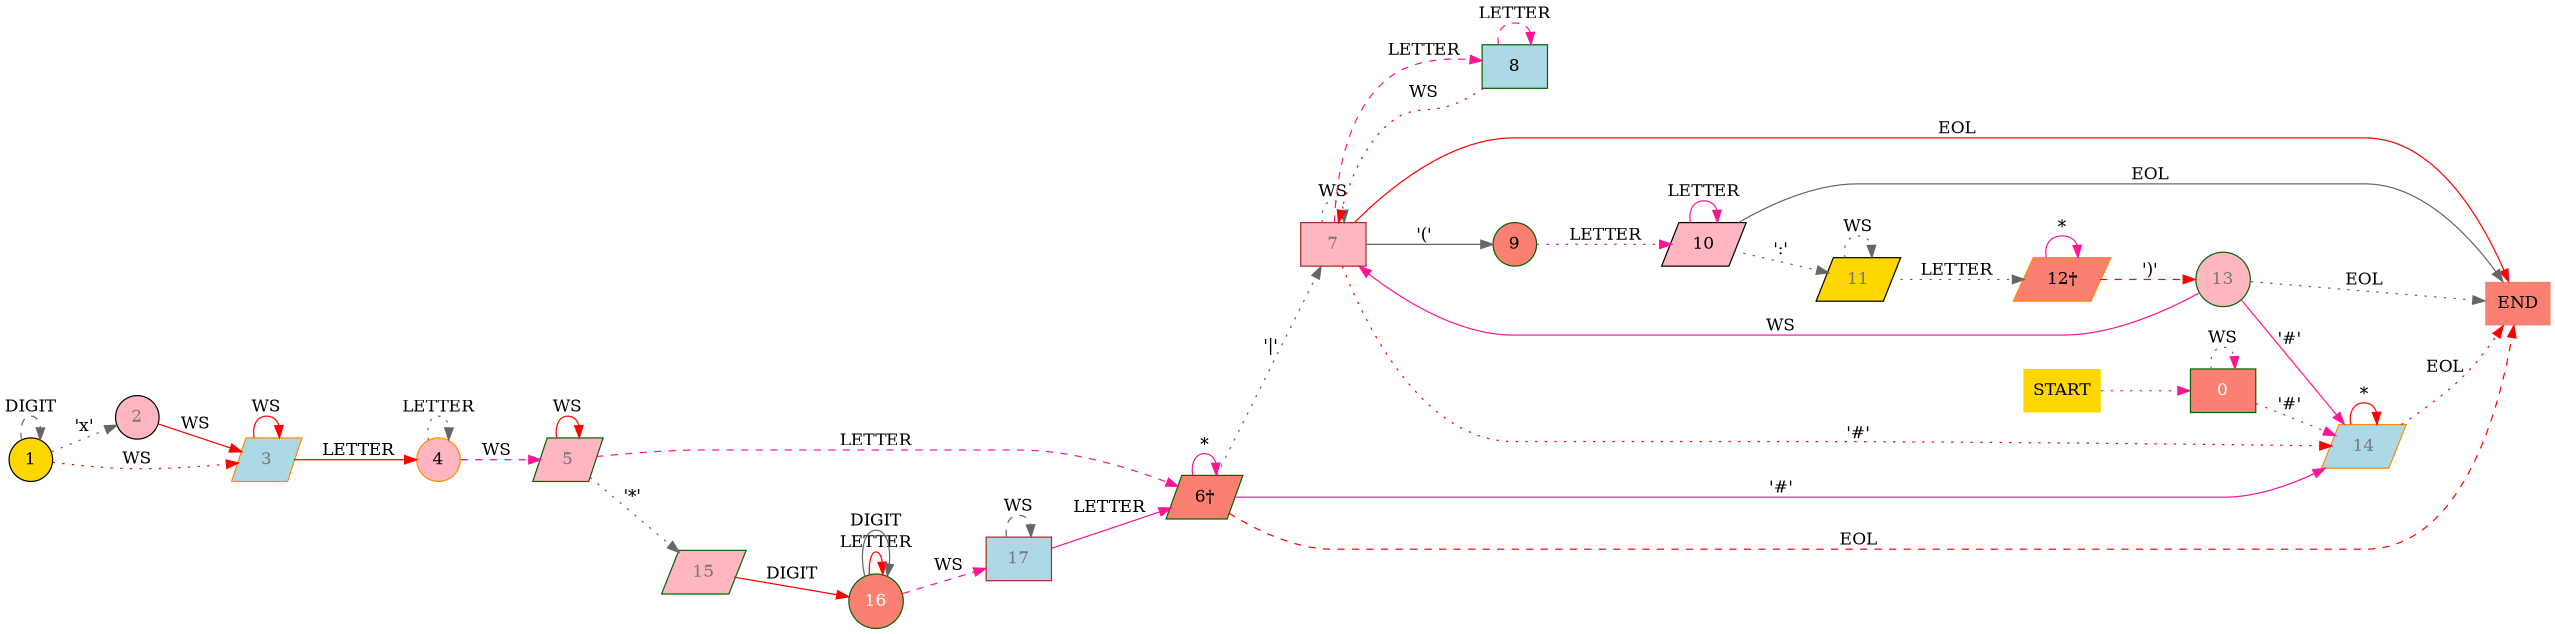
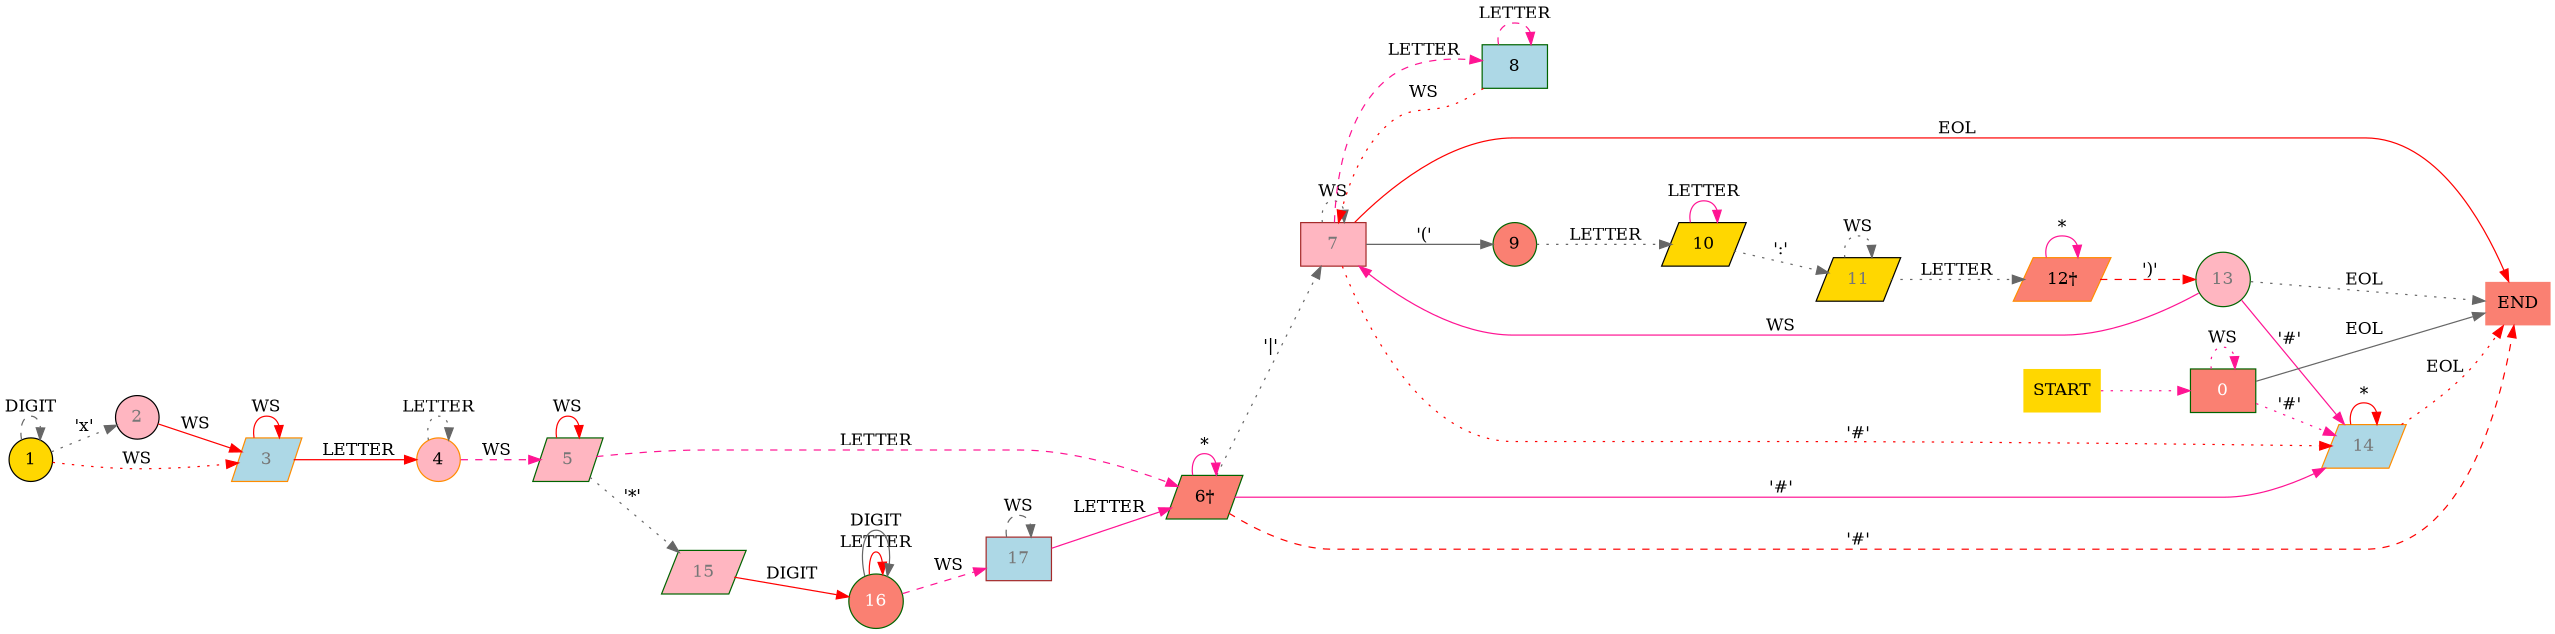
(2130, 184) -> (2365, 349)
(1598, 244) -> (1598, 244)
(1704, 244) -> (1704, 244)
(1858, 540) -> (1858, 540)
